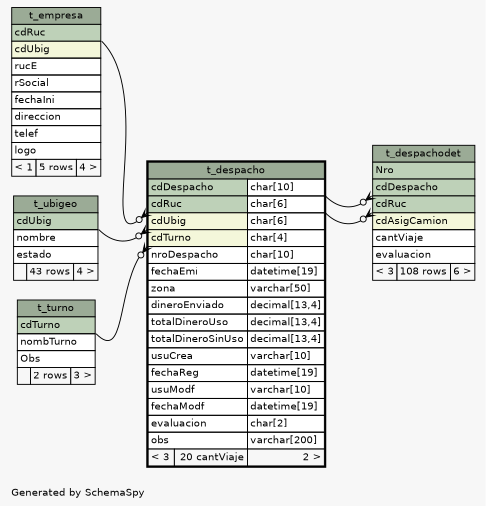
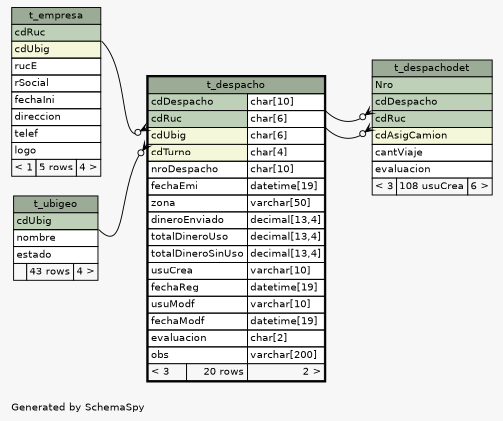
(424, 271) -> (432, 186)
(56, 342) -> none
(212, 457) -> (224, 372)
